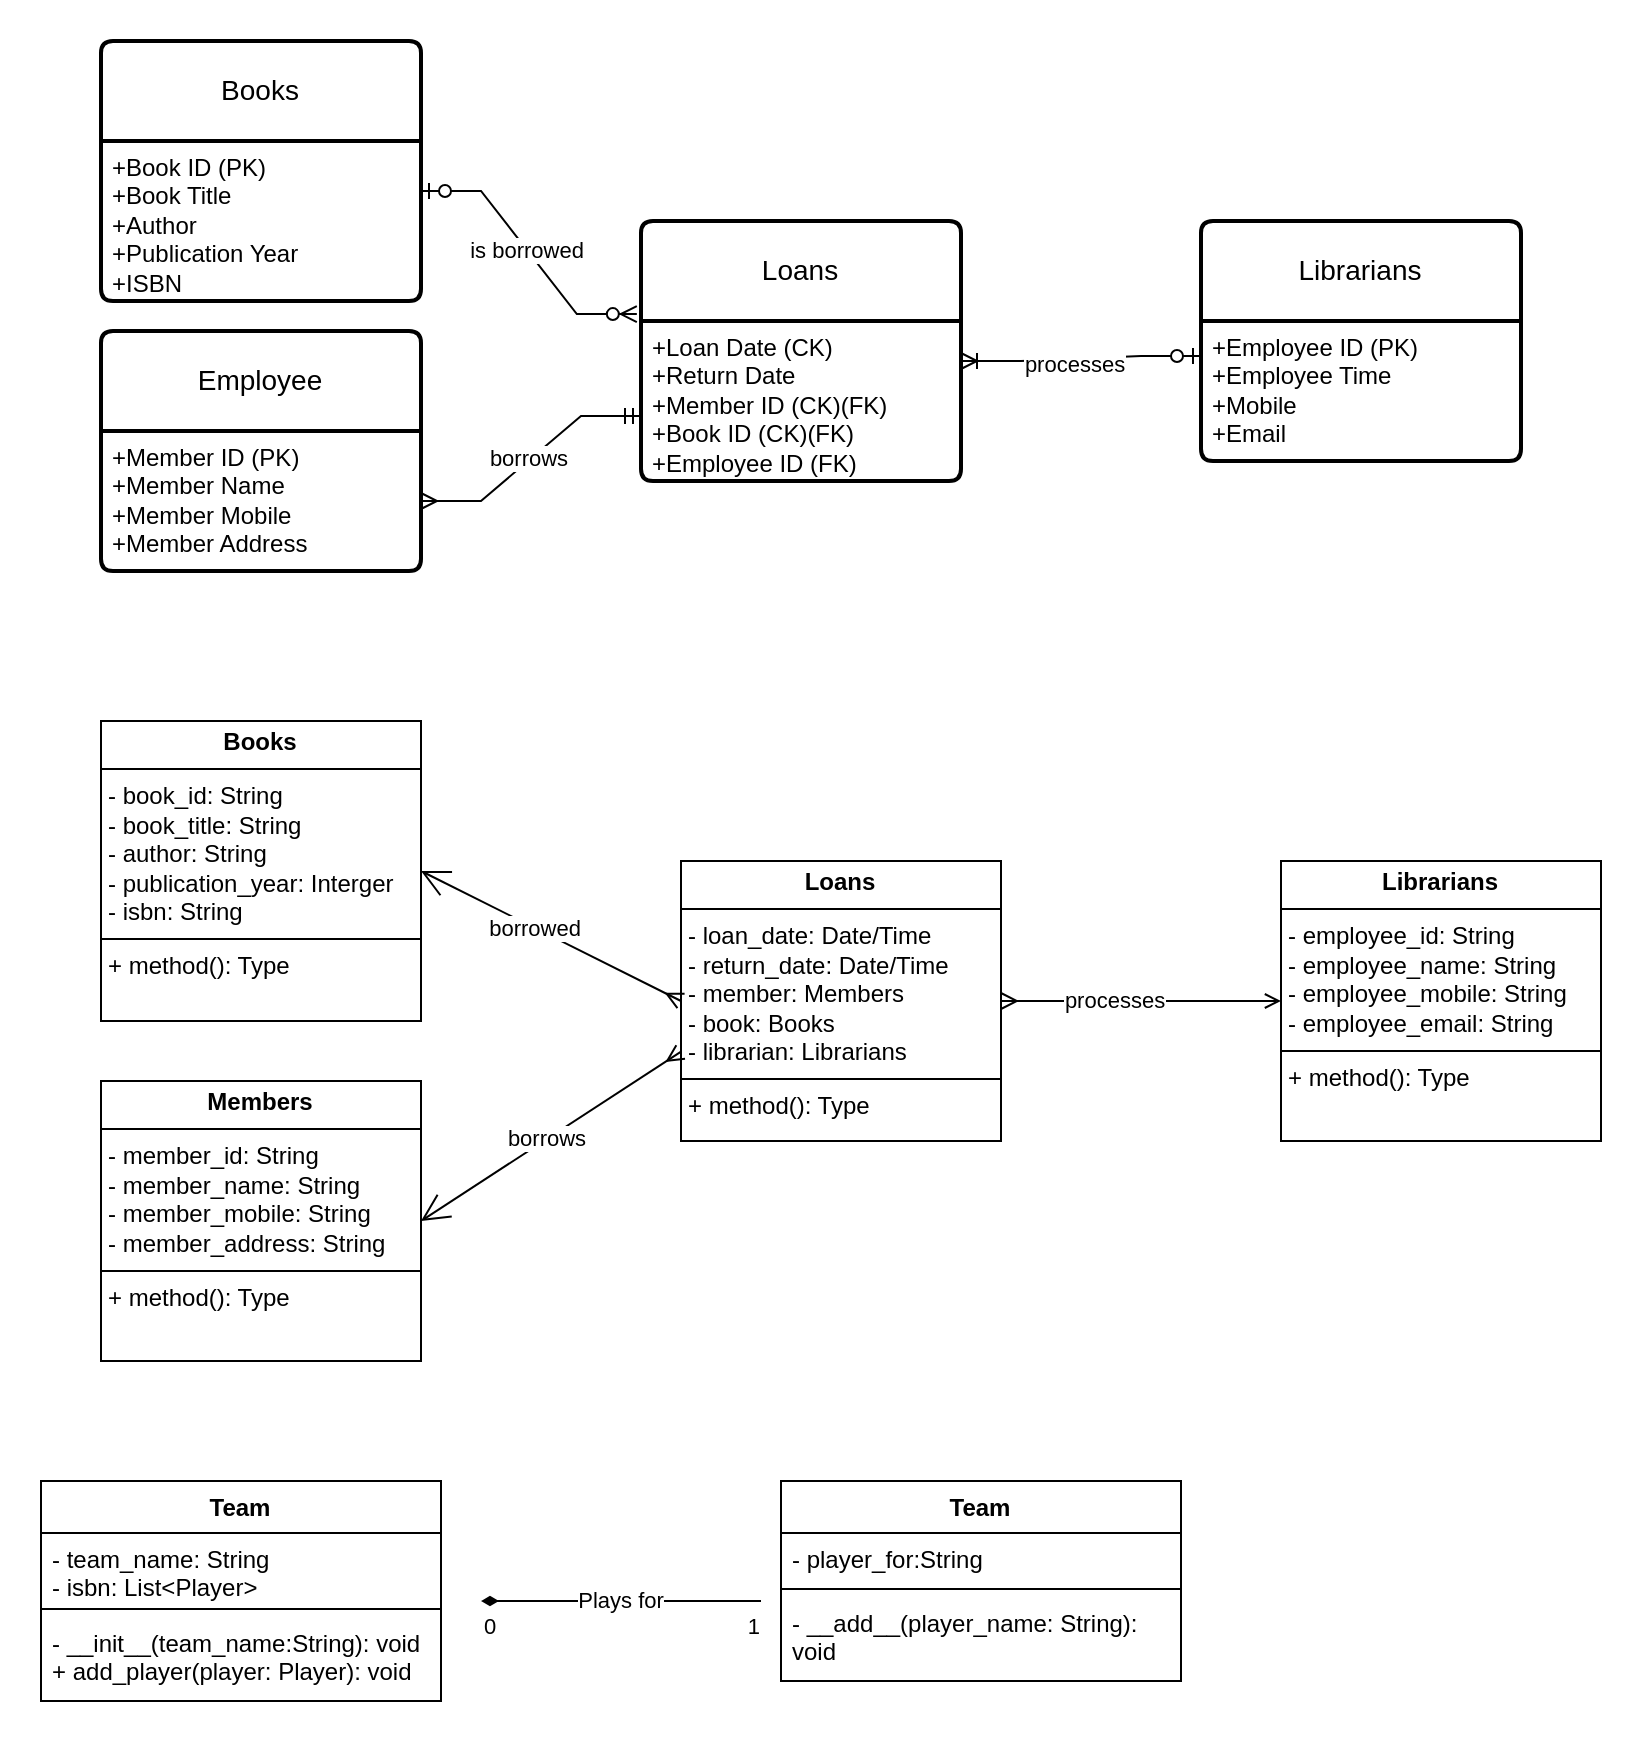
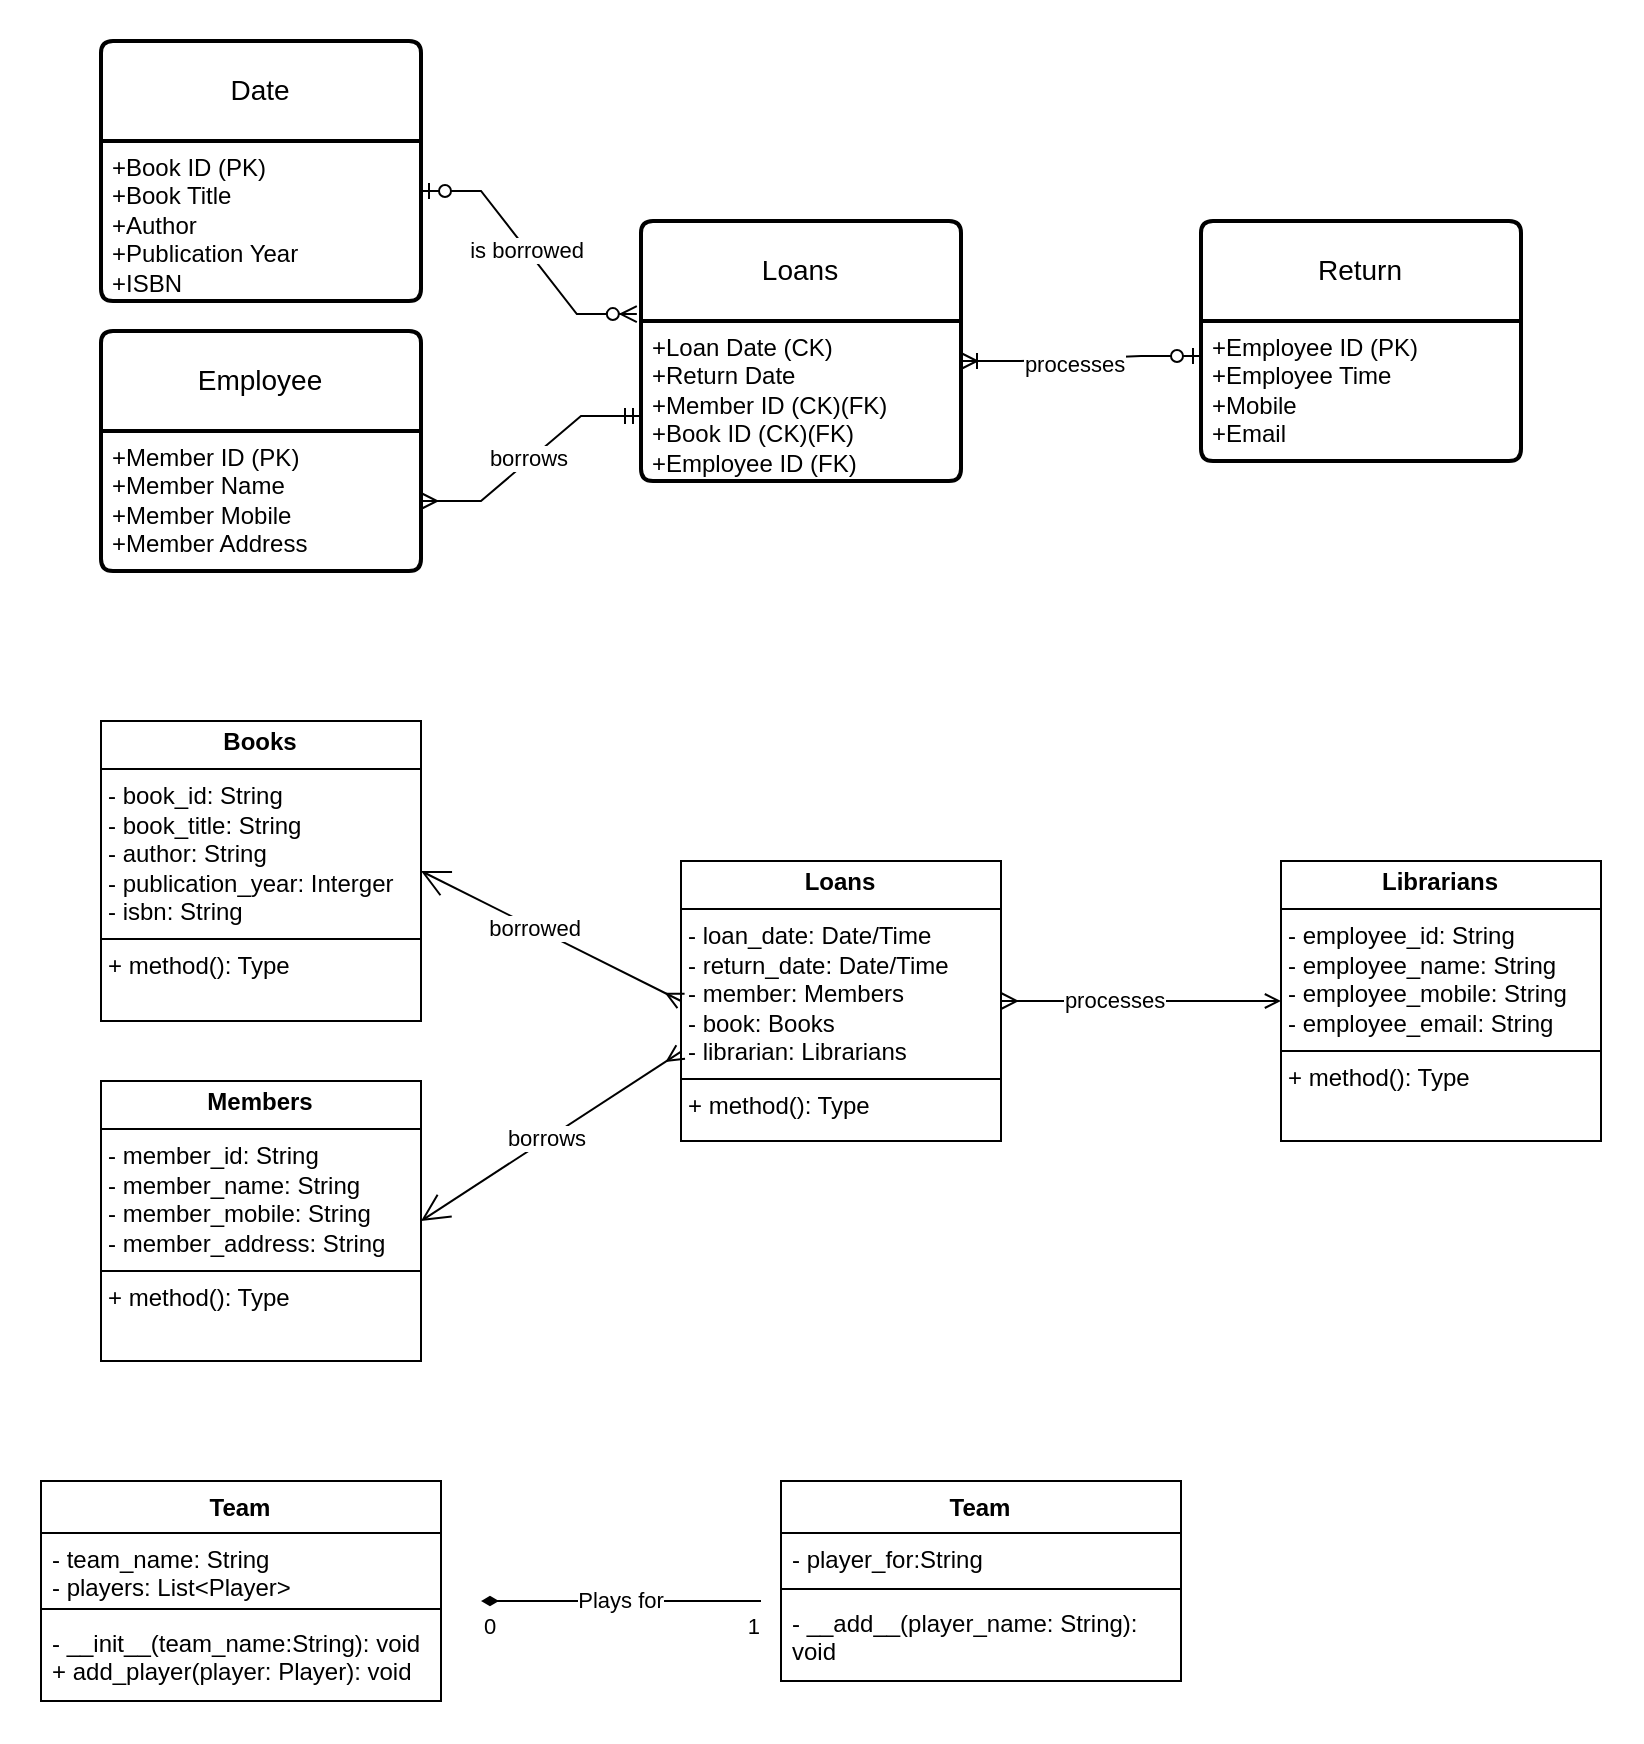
(261, 91) -> (261, 91)
(1361, 271) -> (1361, 271)
(169, 1576) -> (189, 1576)
